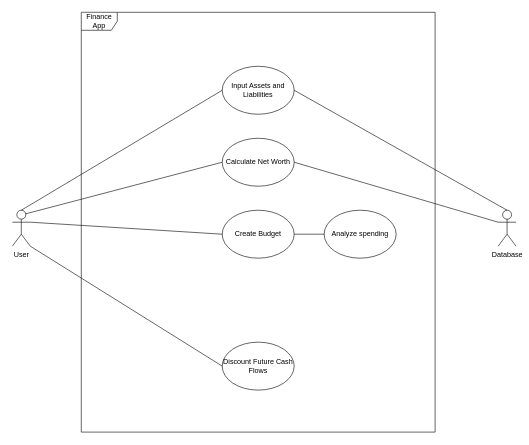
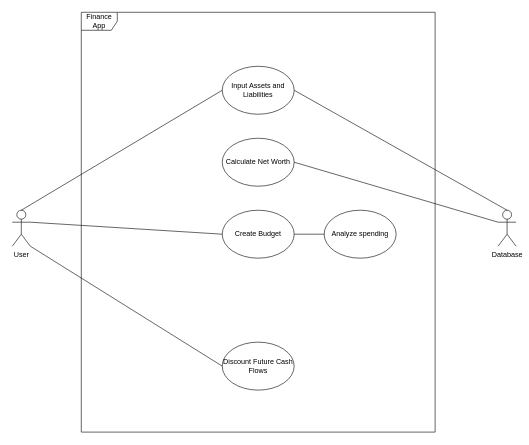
(124, 188) -> none
